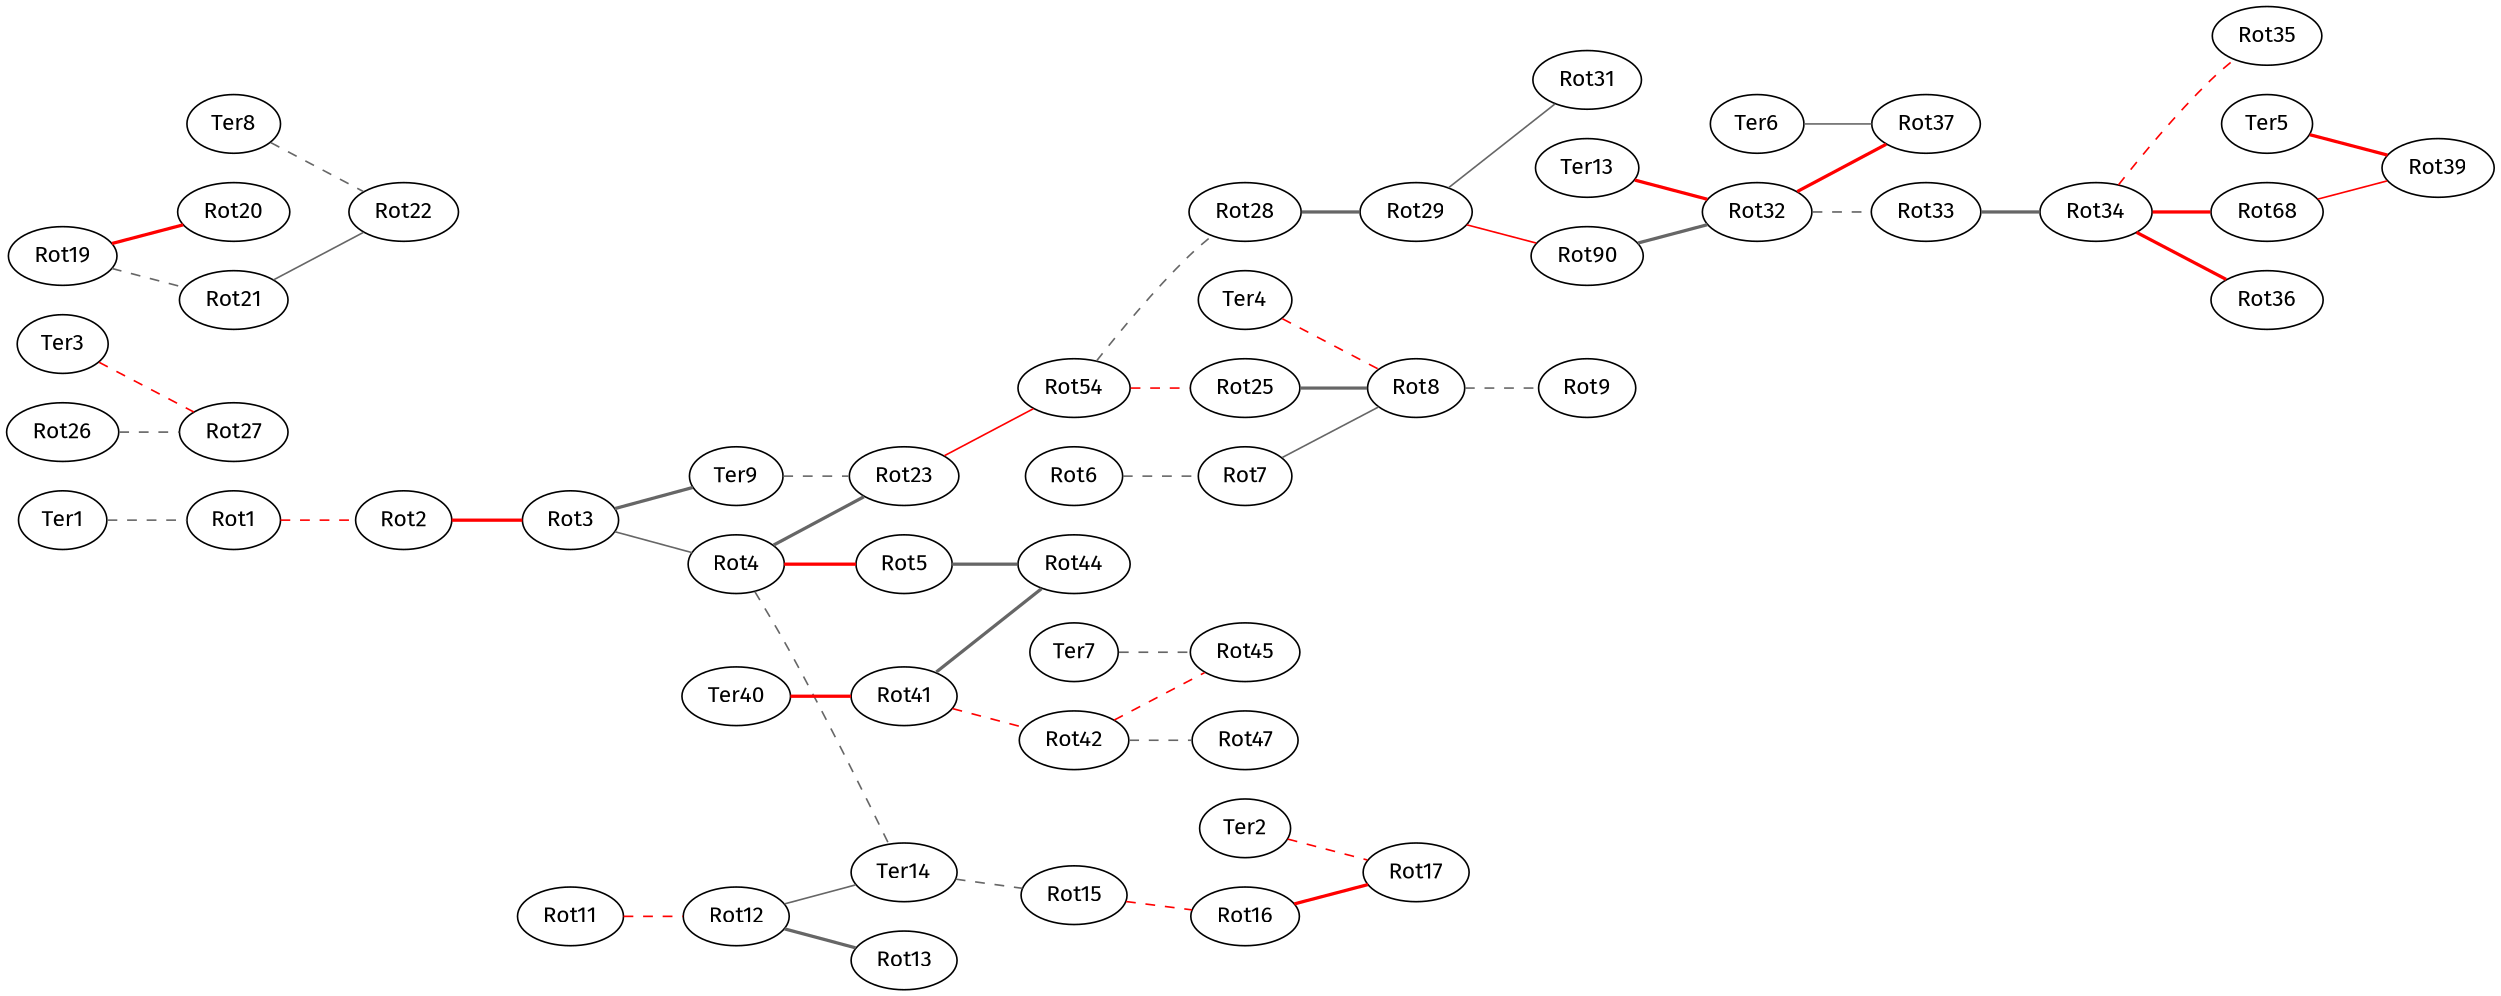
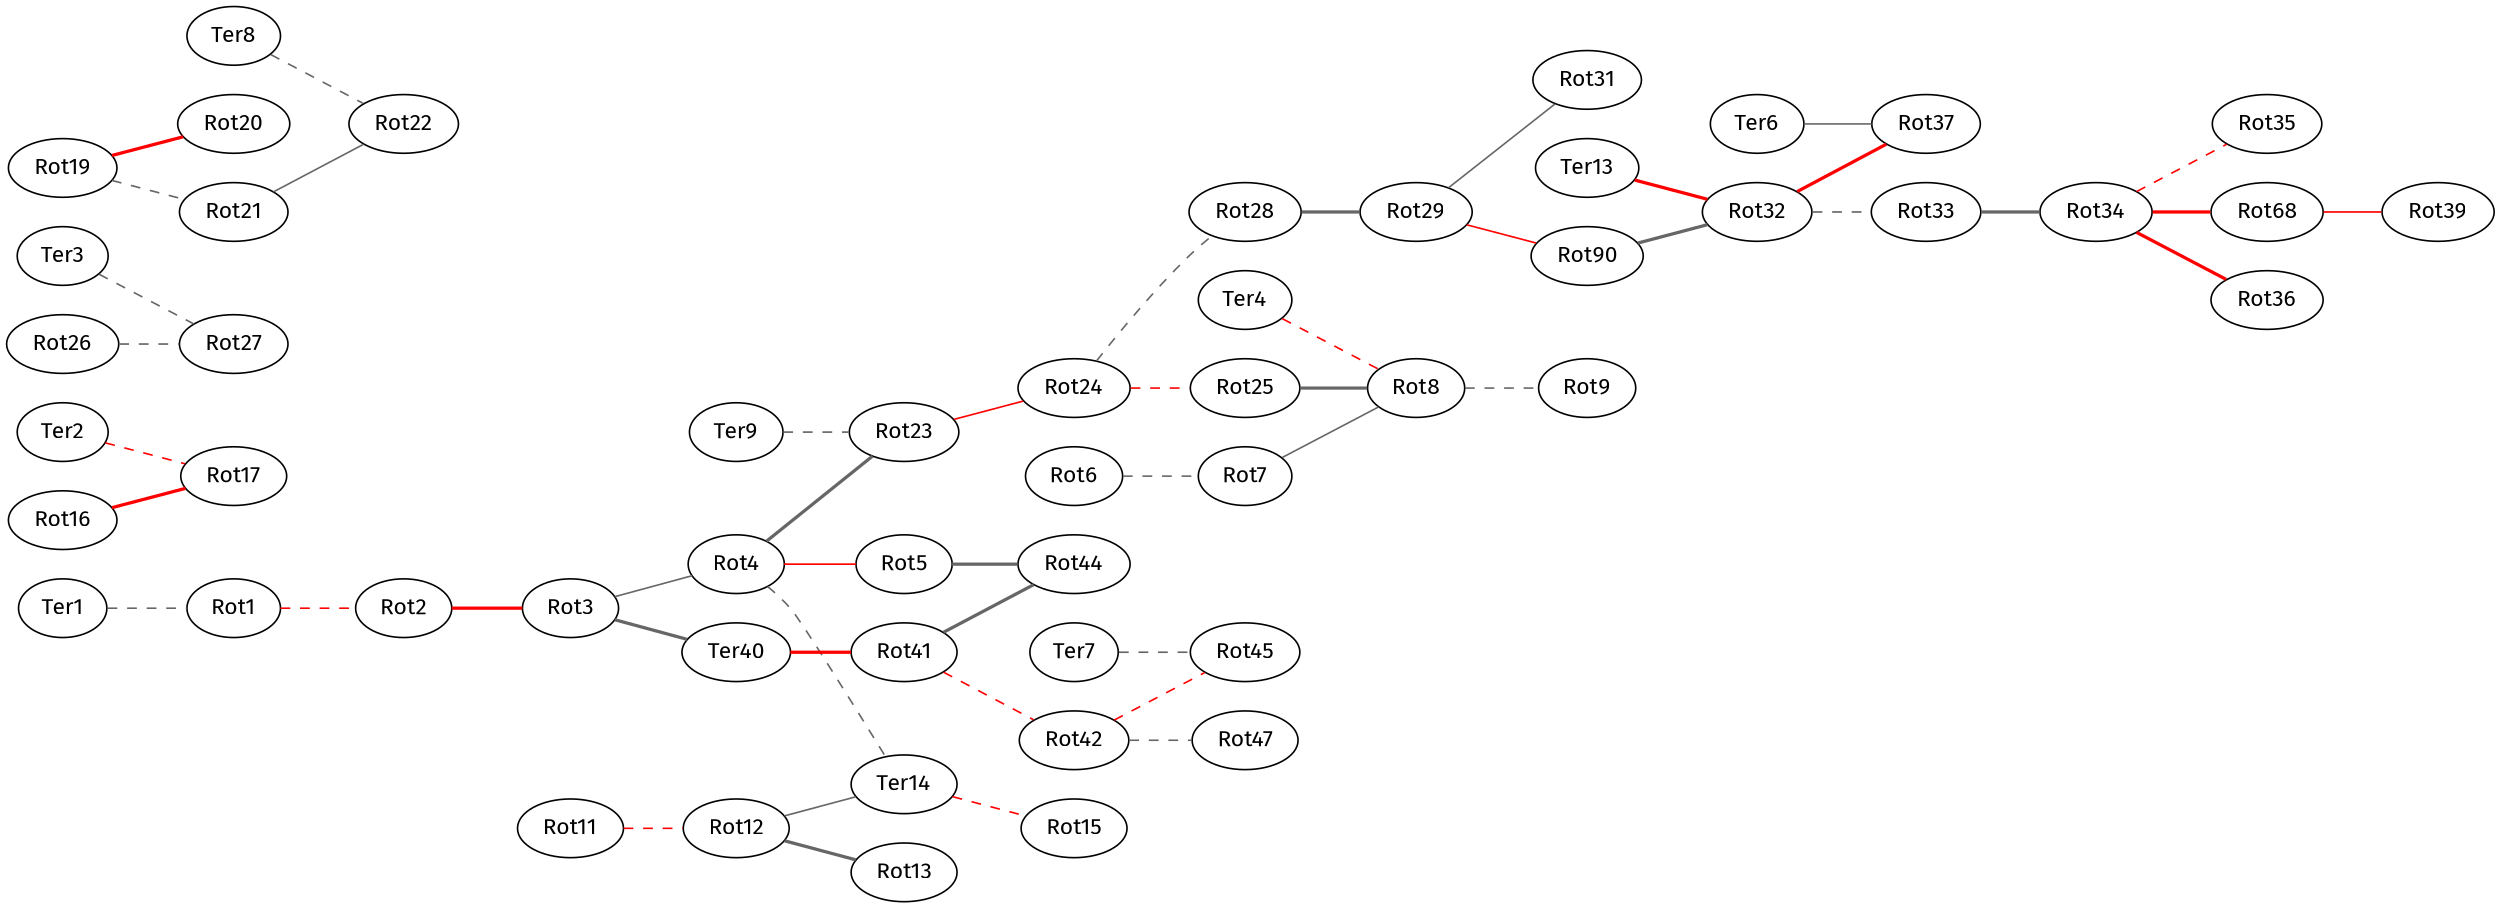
(2267, 124) -> none
(146, 387) -> (146, 299)
(1074, 388) -> (1074, 388)
(654, 498) -> (651, 630)
(820, 564) -> (820, 564)
(989, 884) -> (989, 806)
(1159, 906) -> none
